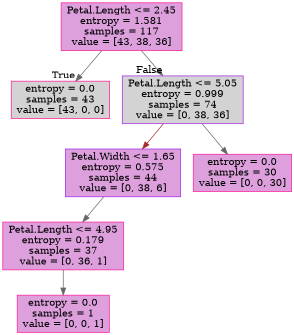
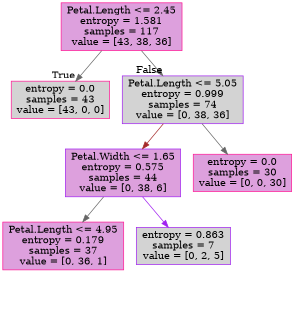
none -> (183, 246)
(63, 314) -> none
